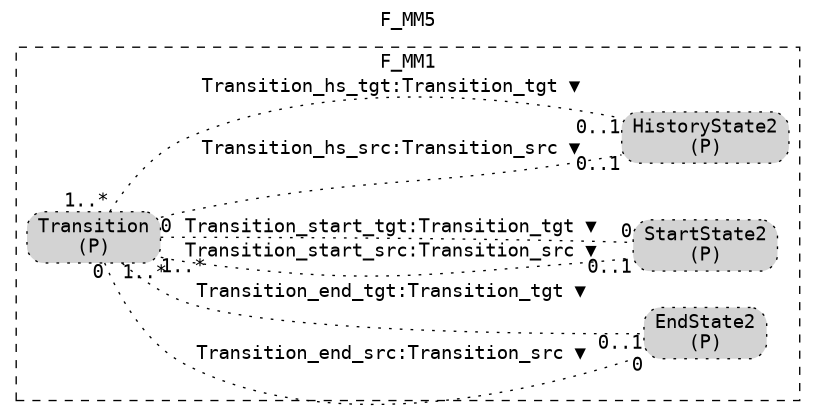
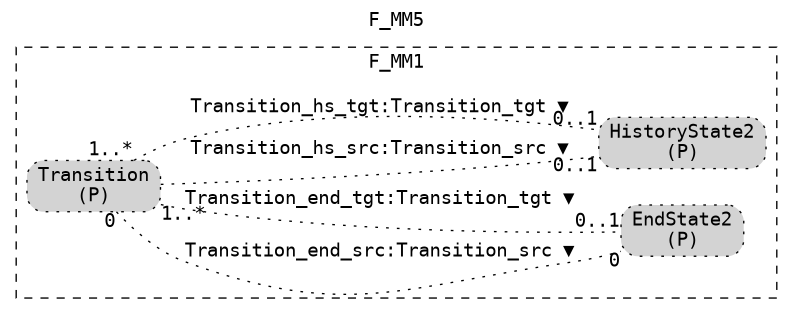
(705, 245) -> none
